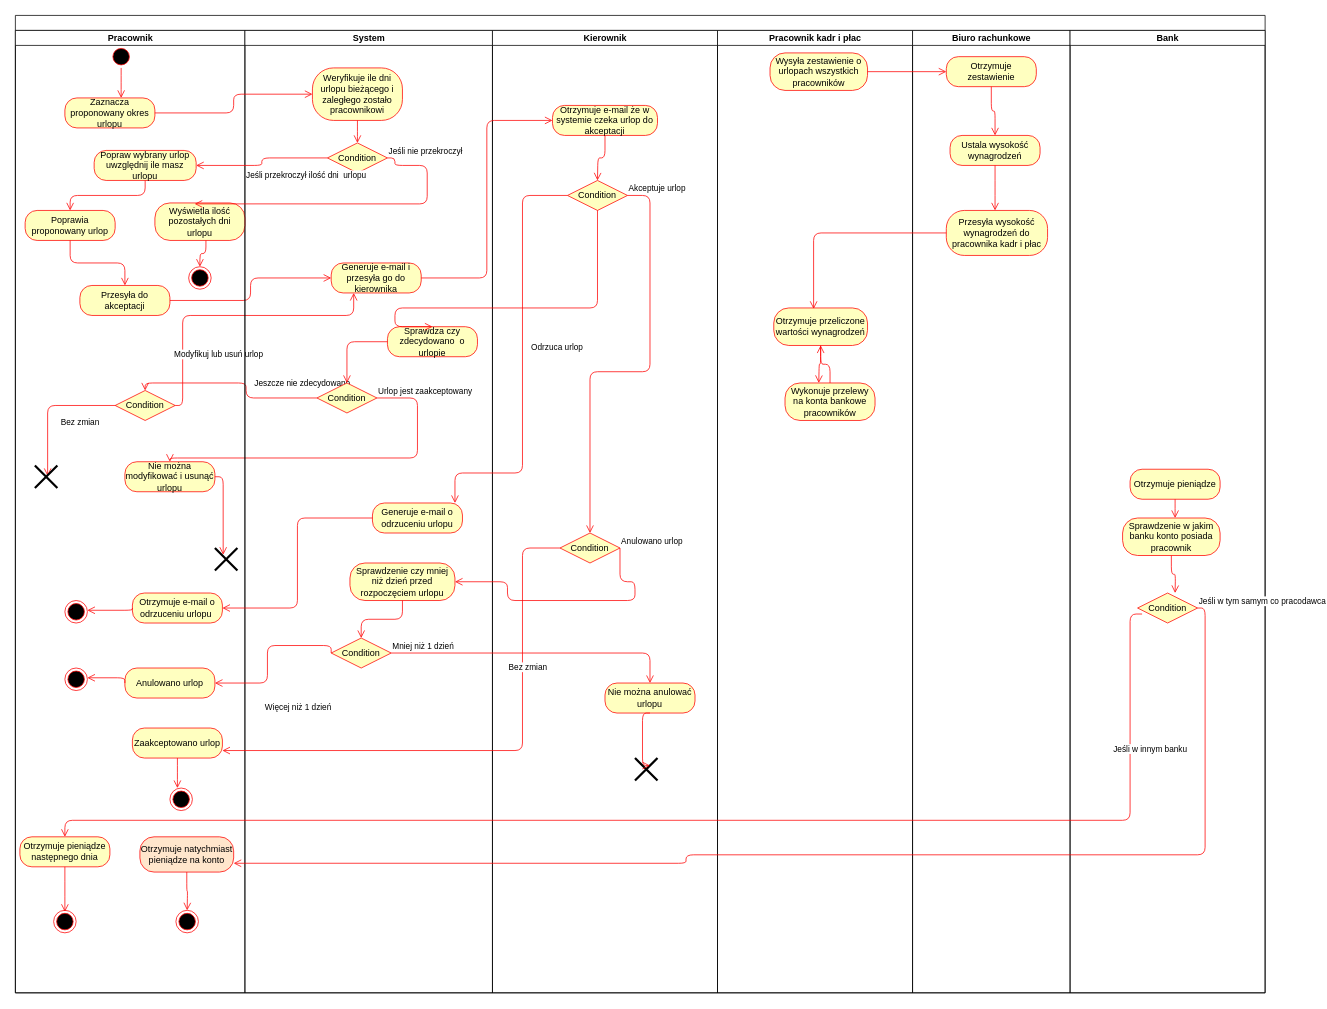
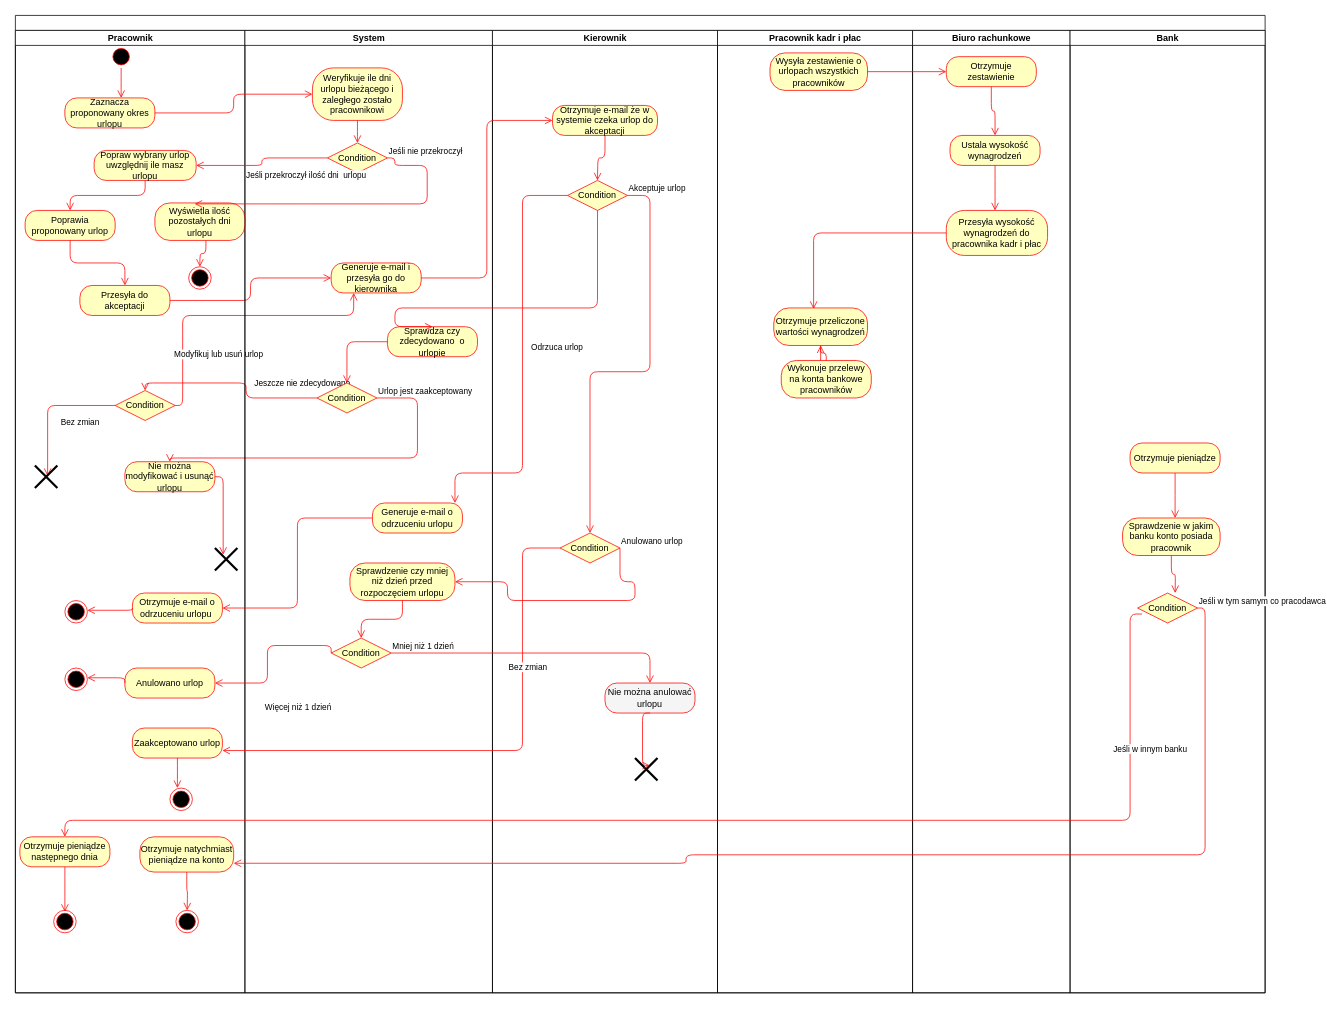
(830, 402) -> (826, 379)
(1175, 484) -> (1175, 458)
(650, 698) -> (650, 698)
(187, 854) -> (187, 854)
